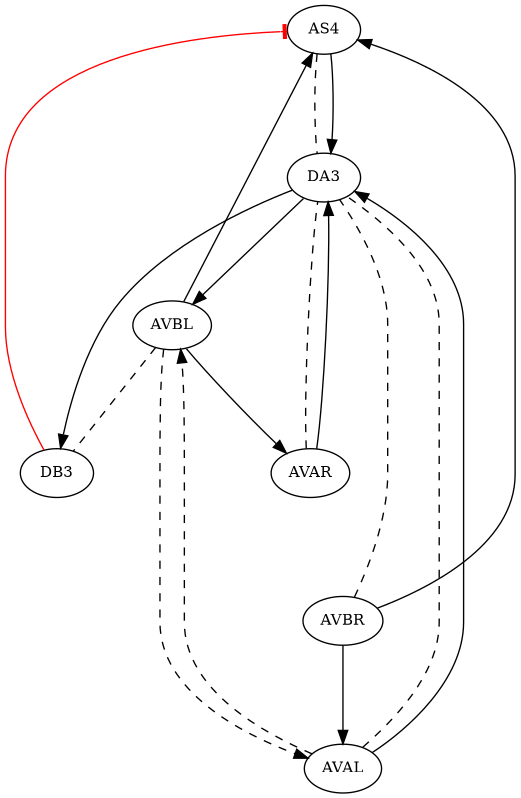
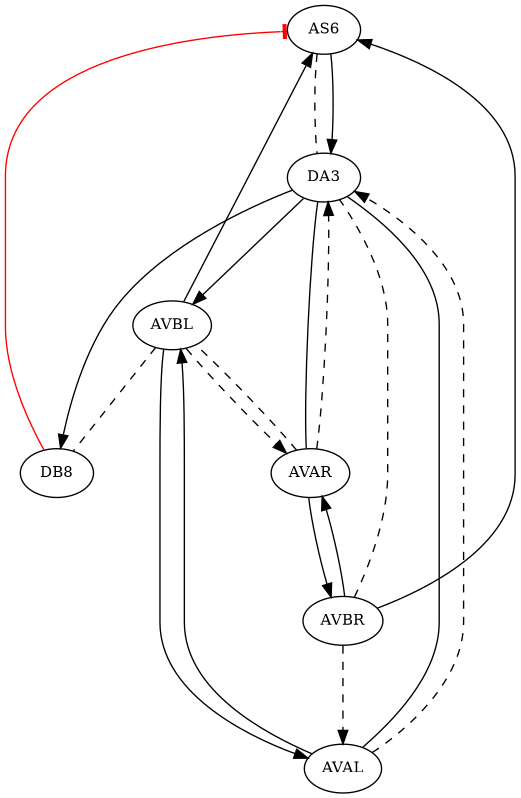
(324, 30) -> (324, 30)
(308, 325) -> (308, 325)
(326, 333) -> (326, 333)
none -> (248, 396)
(230, 397) -> (230, 397)
(439, 467) -> (439, 467)
(57, 473) -> (57, 473)
(464, 473) -> (464, 473)
none -> (316, 541)
none -> (337, 553)
(160, 586) -> (160, 586)
(184, 589) -> (184, 589)
(343, 688) -> (343, 688)
